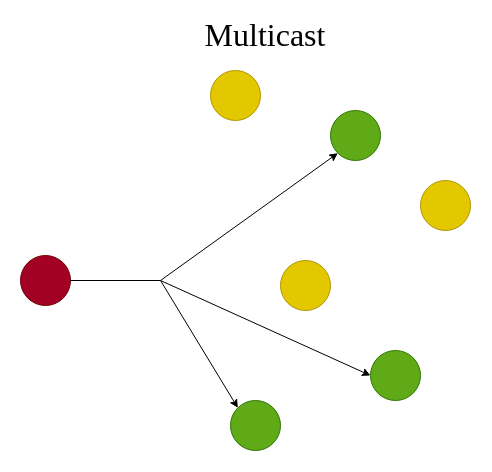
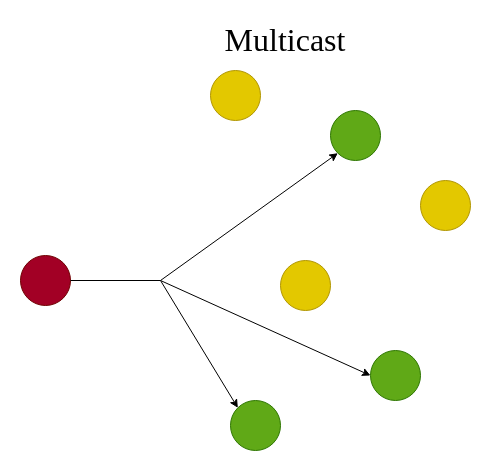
(266, 36) -> (286, 41)
